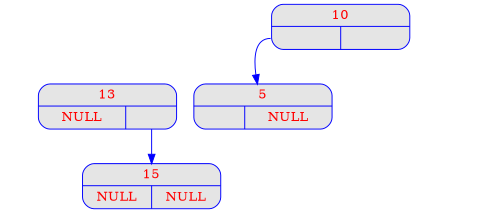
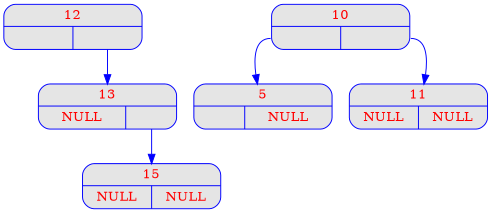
none -> (73, 27)
none -> (418, 107)
